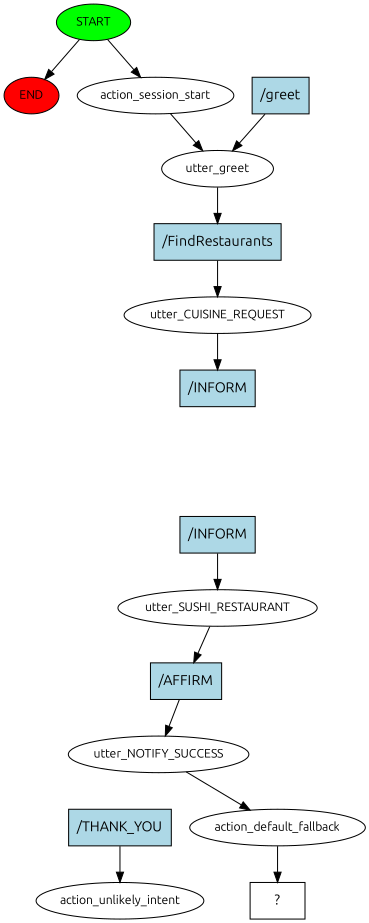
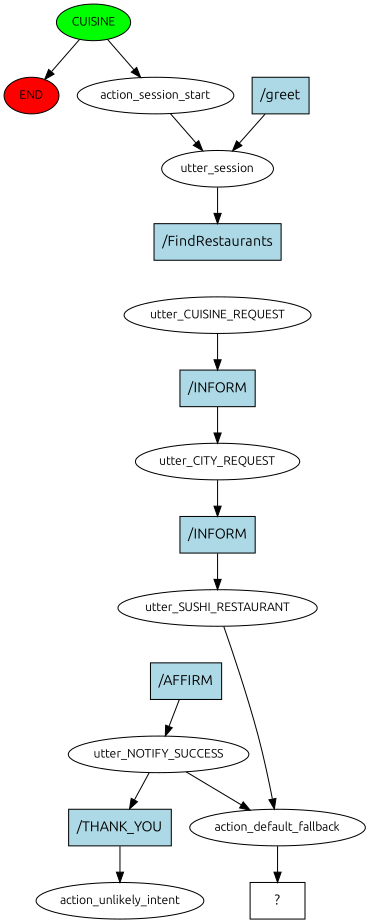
(94, 22) -> (94, 22)
(218, 169) -> (218, 169)
(218, 274) -> none
none -> (218, 462)
(204, 640) -> (251, 712)
none -> (142, 786)
